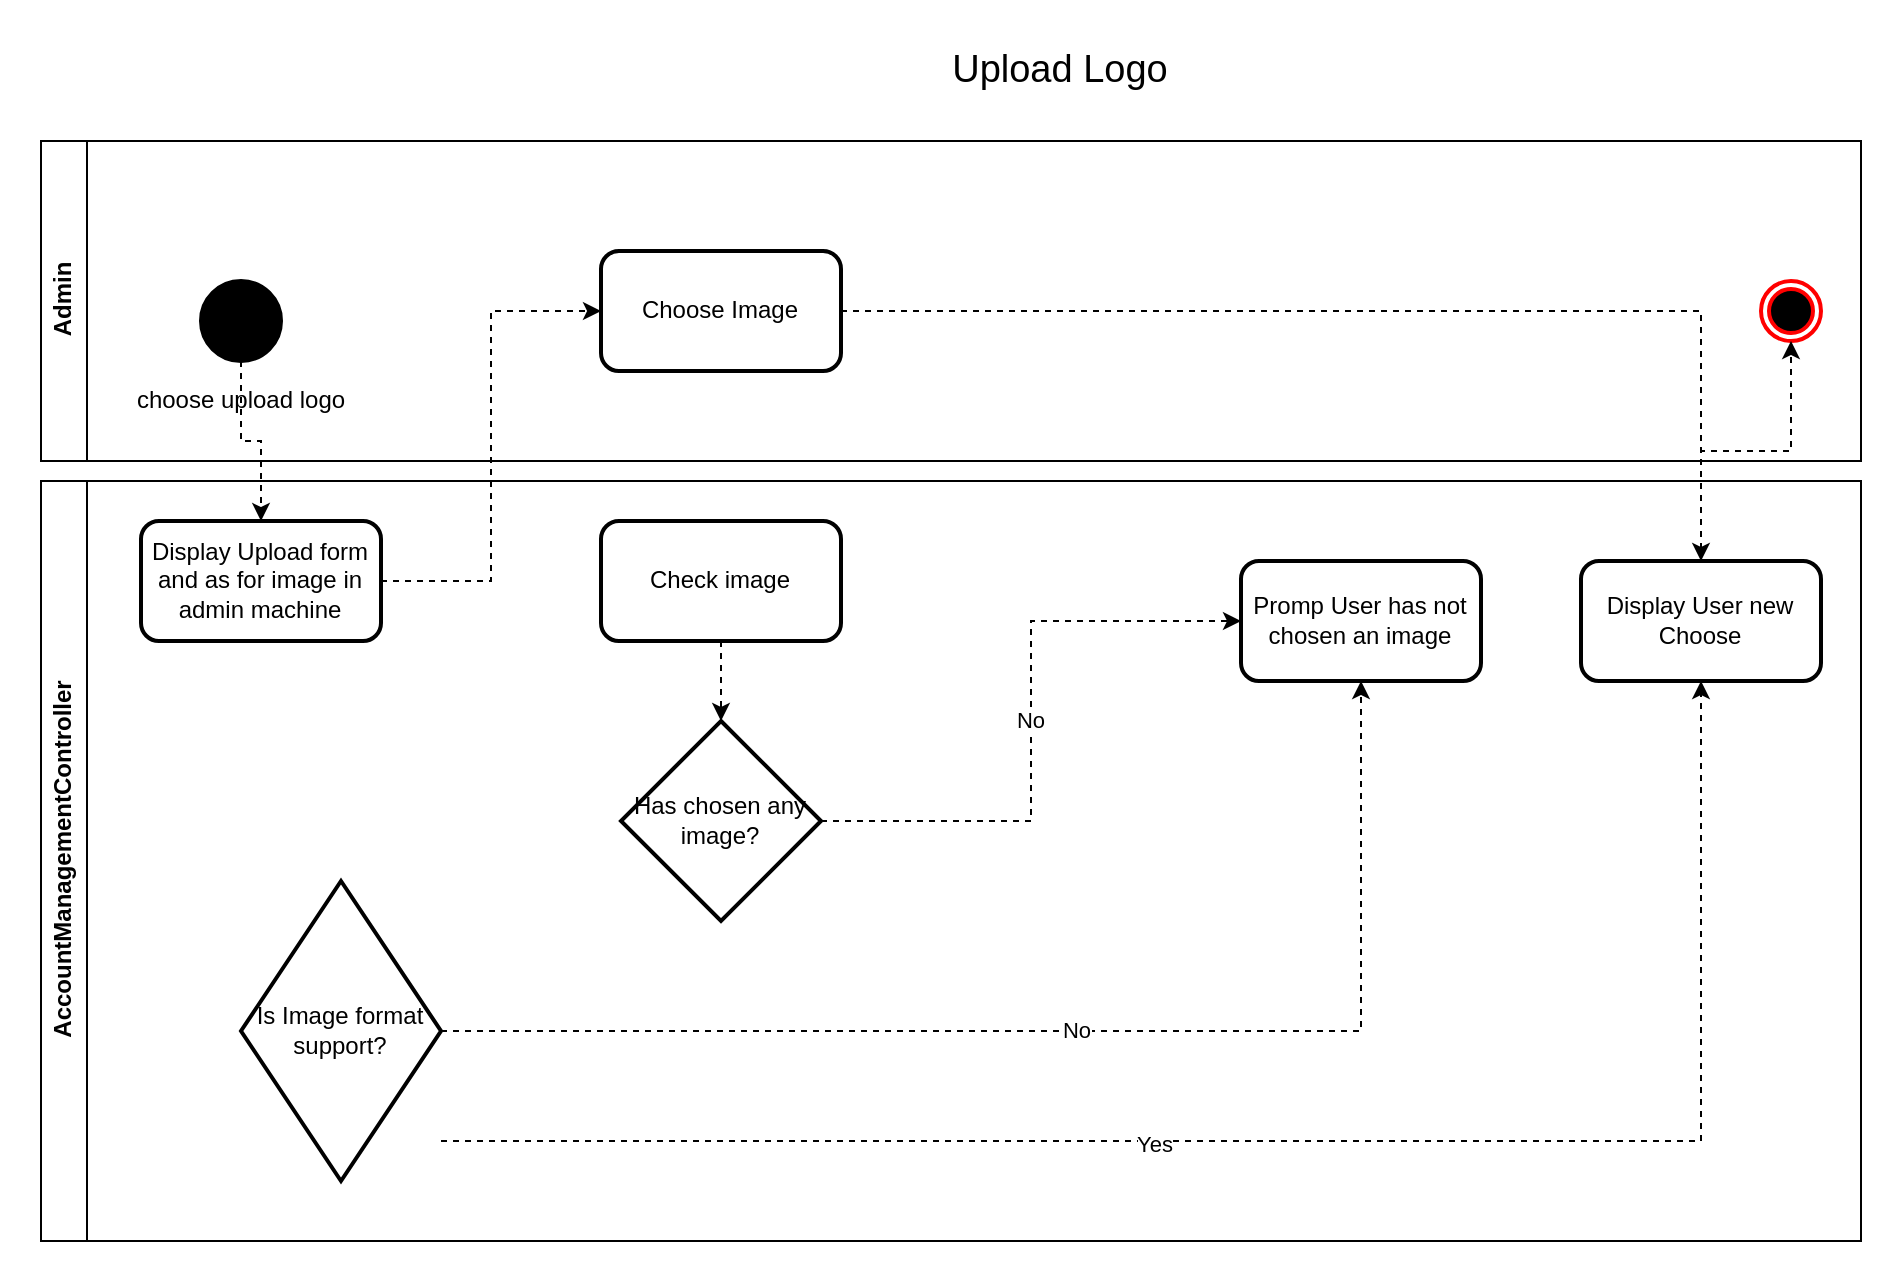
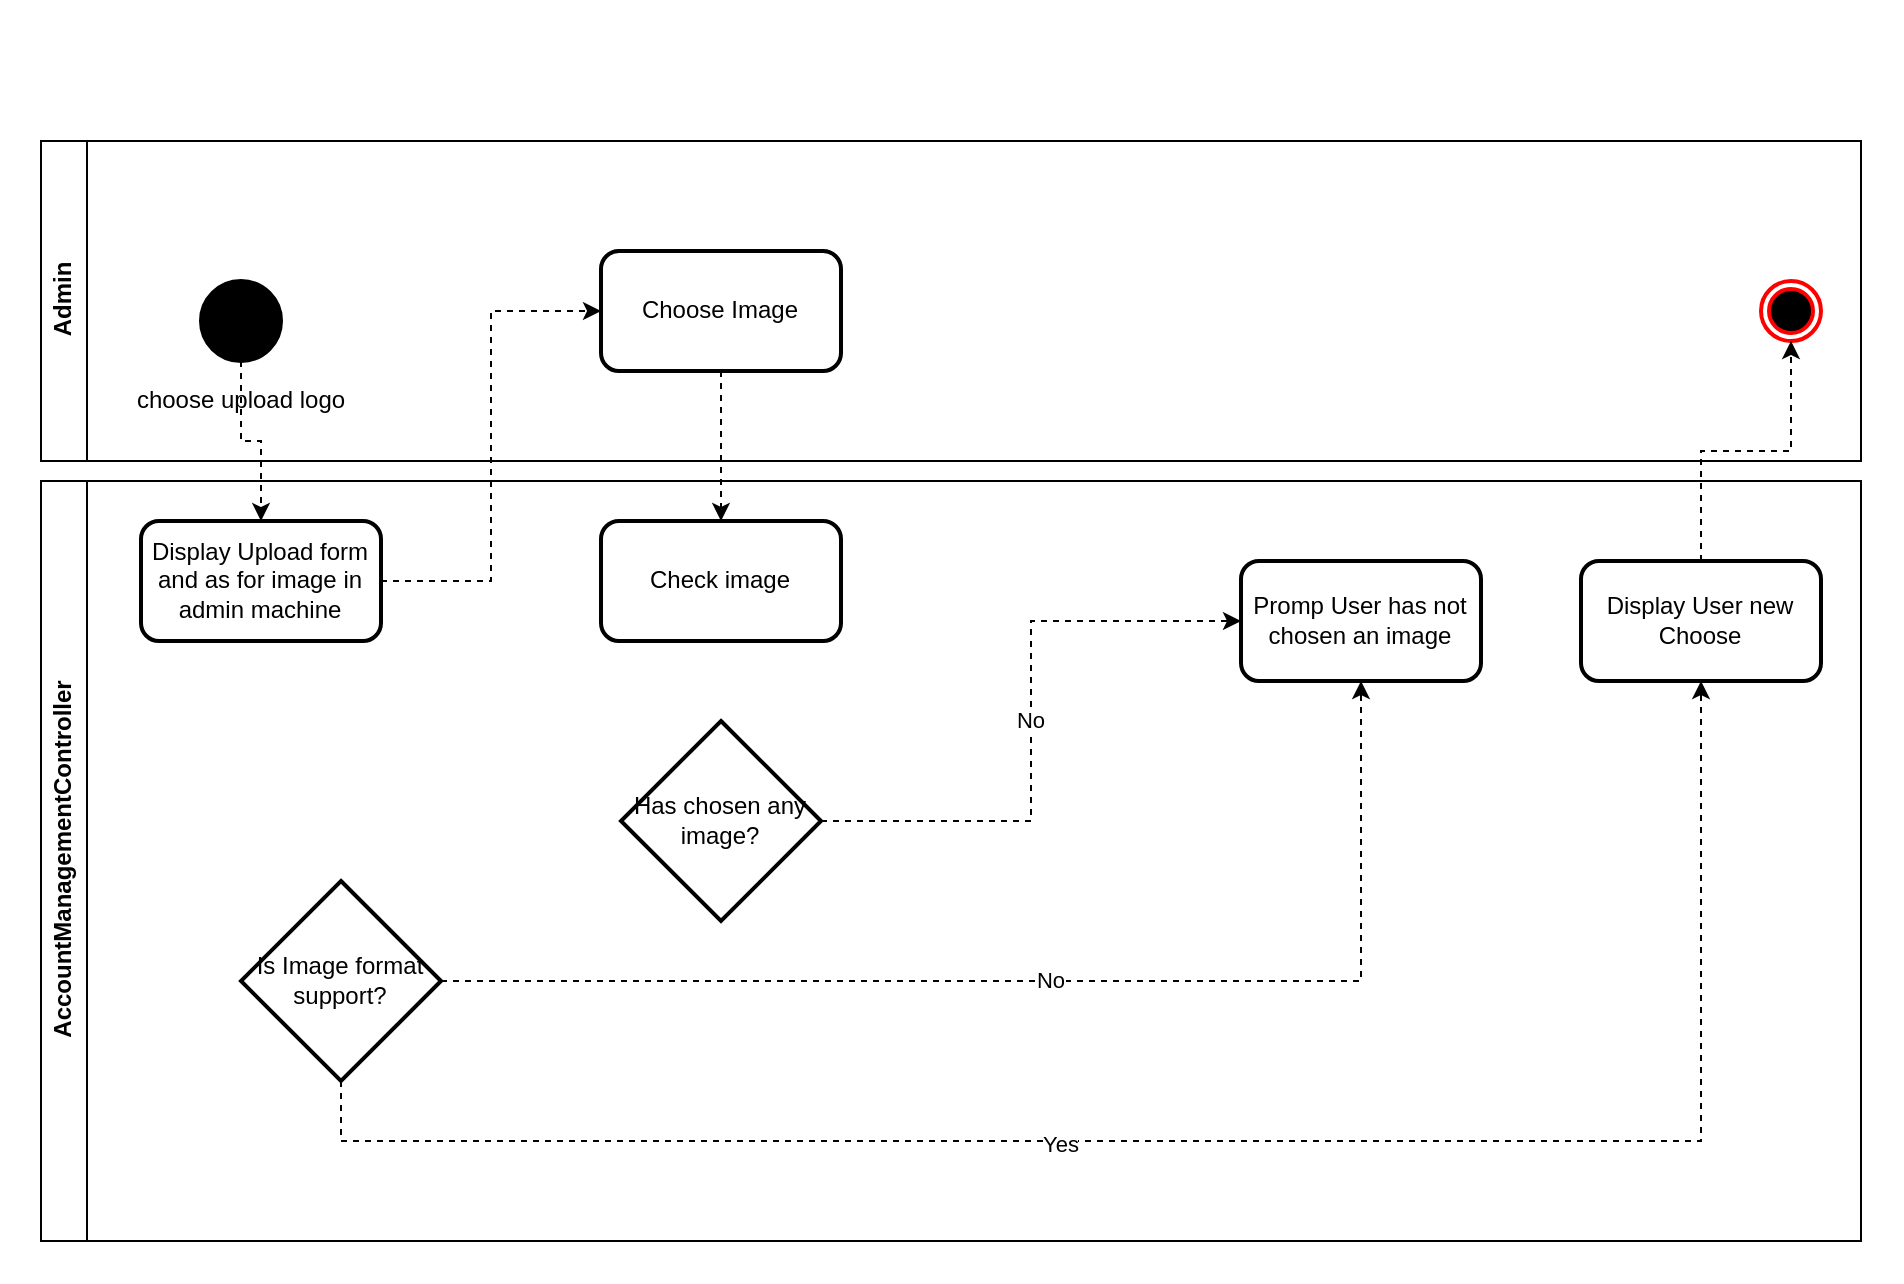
(1061, 71) -> none
(1339, 311) -> (721, 414)
(721, 675) -> none
(341, 1031) -> (341, 981)
